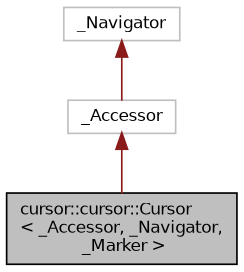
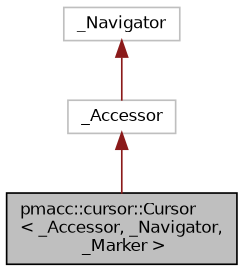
(122, 229) -> (122, 229)
